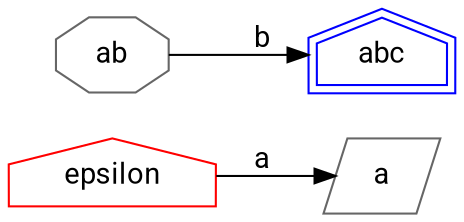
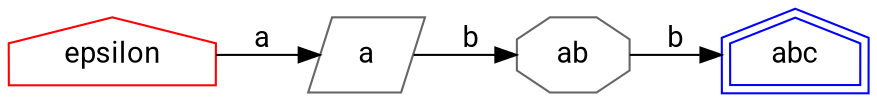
none -> (454, 55)
